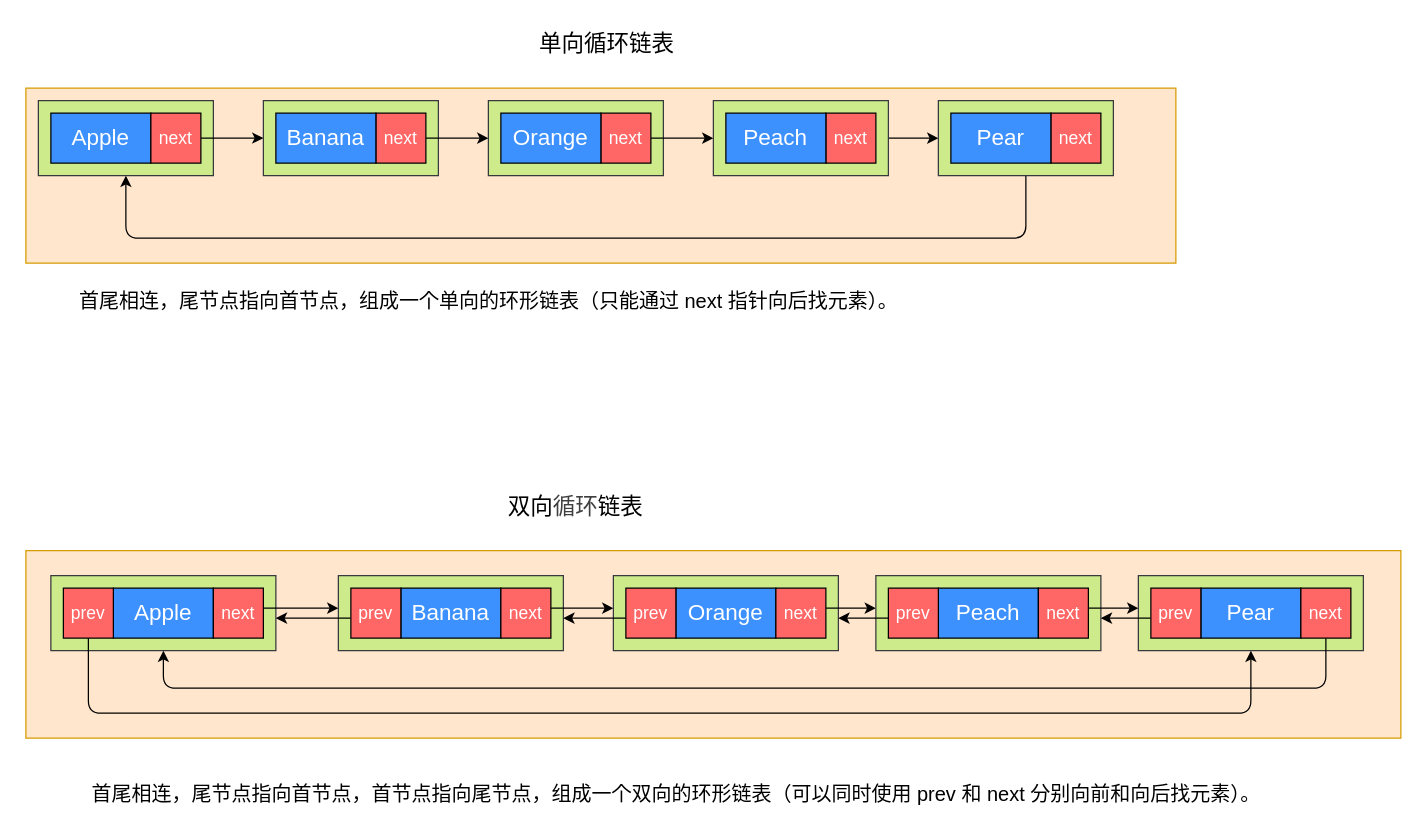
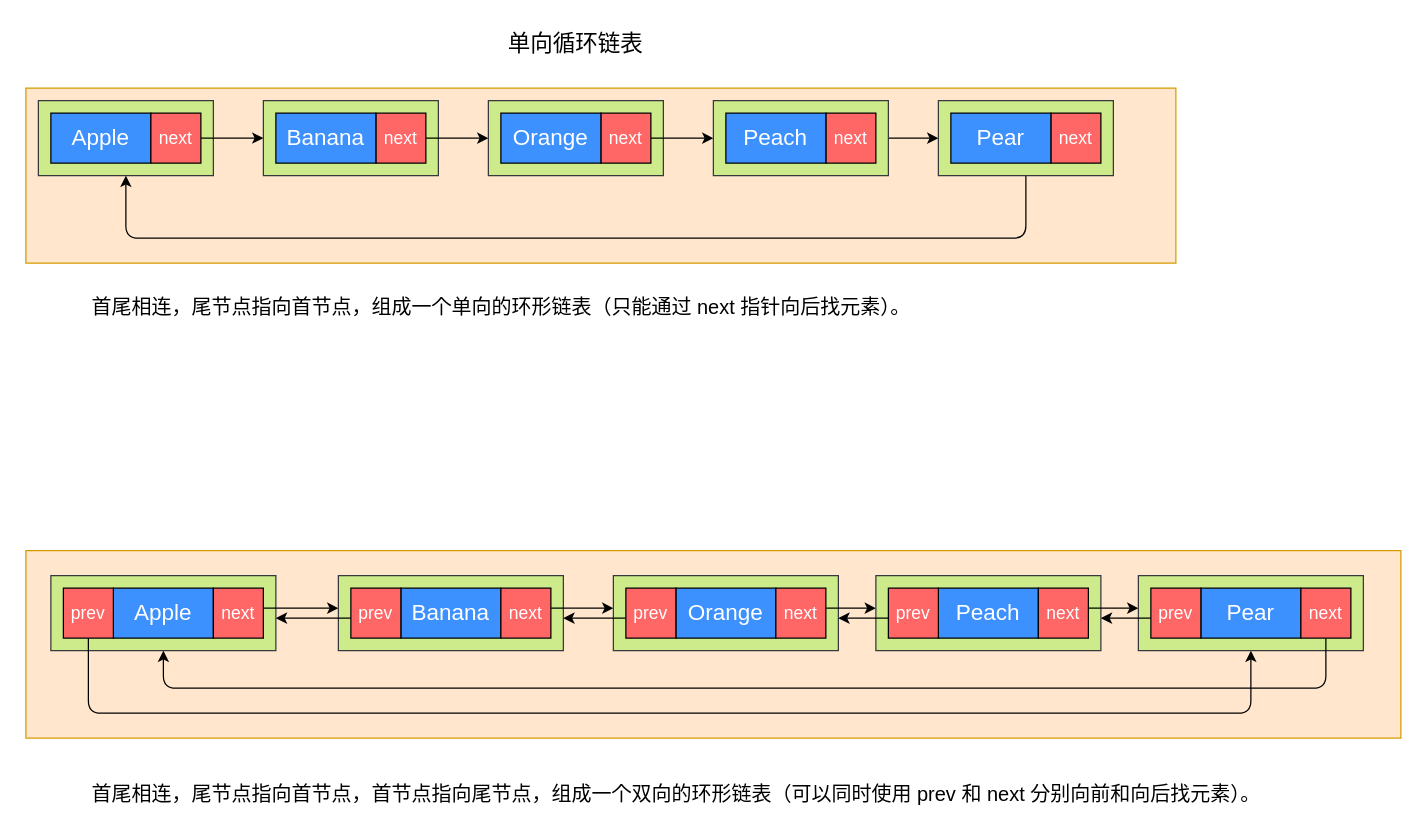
(607, 44) -> (576, 44)
(488, 301) -> (501, 307)
(576, 507) -> none
